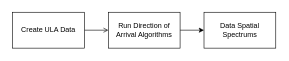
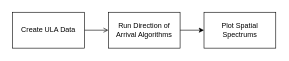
(240, 30) -> (240, 30)
